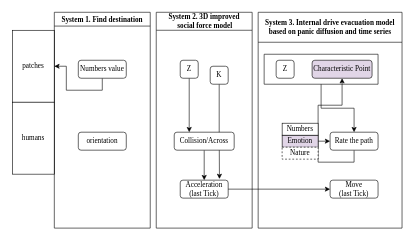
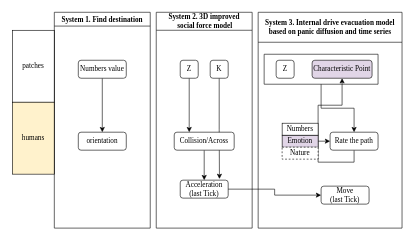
(219, 75) -> (219, 69)
(66, 90) -> (102, 126)
(33, 138) -> (33, 138)
(354, 189) -> (345, 195)
